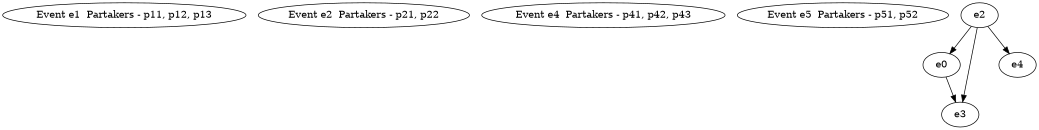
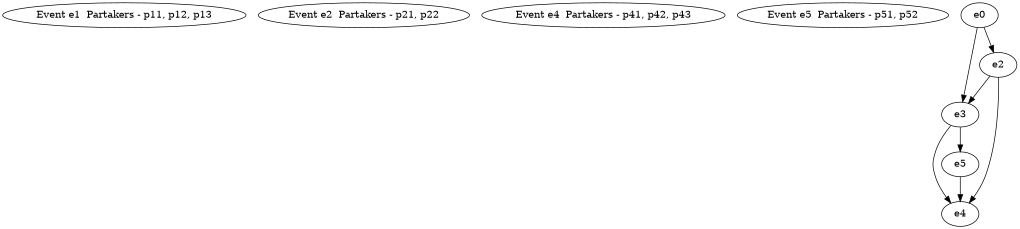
(963, 37) -> (988, 37)
none -> (933, 161)
none -> (960, 164)
